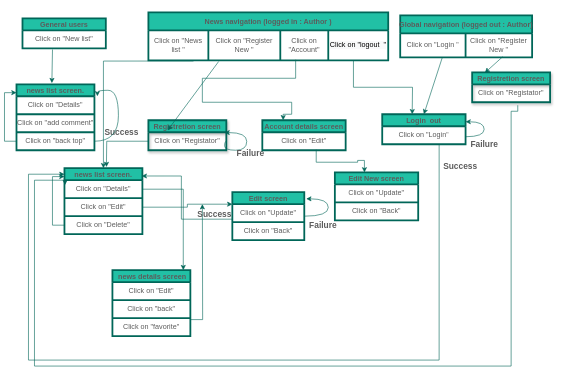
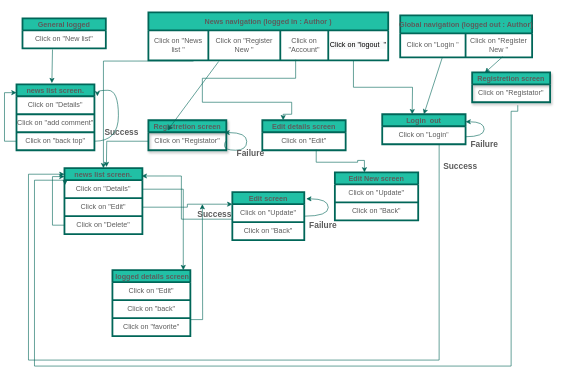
(64, 25) -> (64, 25)
(304, 127) -> (304, 127)
(151, 277) -> (151, 277)
